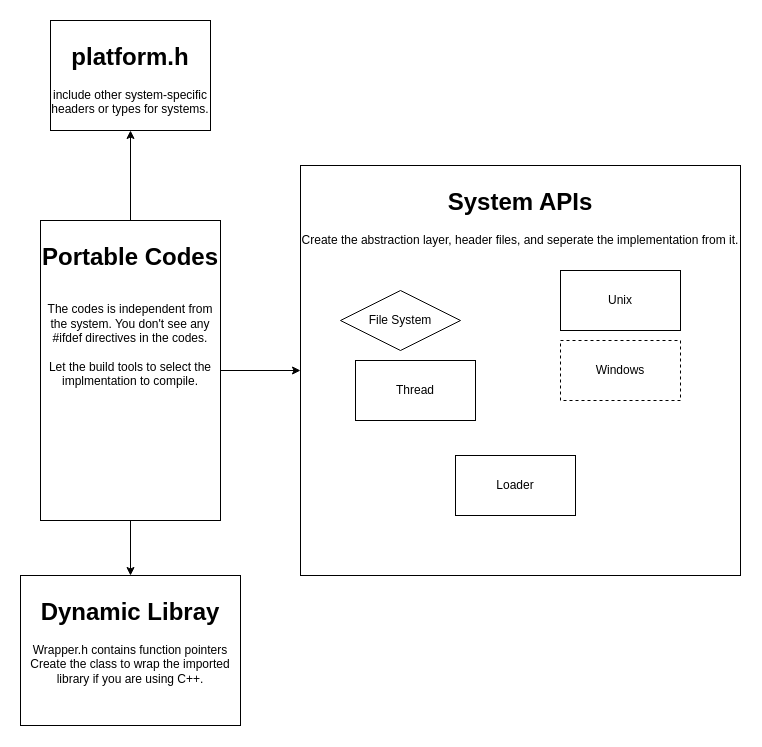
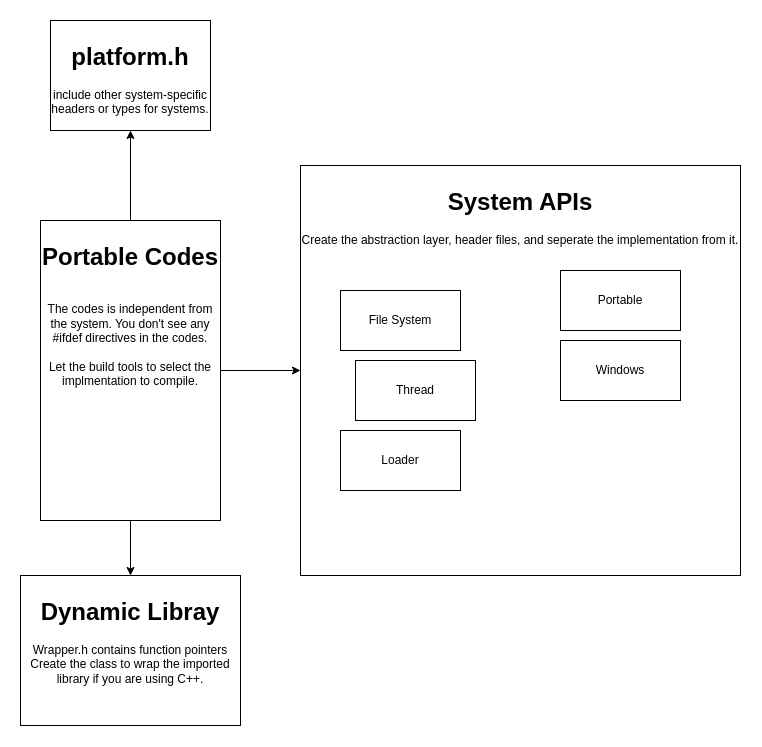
(621, 301) -> (621, 301)
(401, 321) -> (401, 321)
(621, 371) -> (621, 371)
(516, 486) -> (401, 461)
